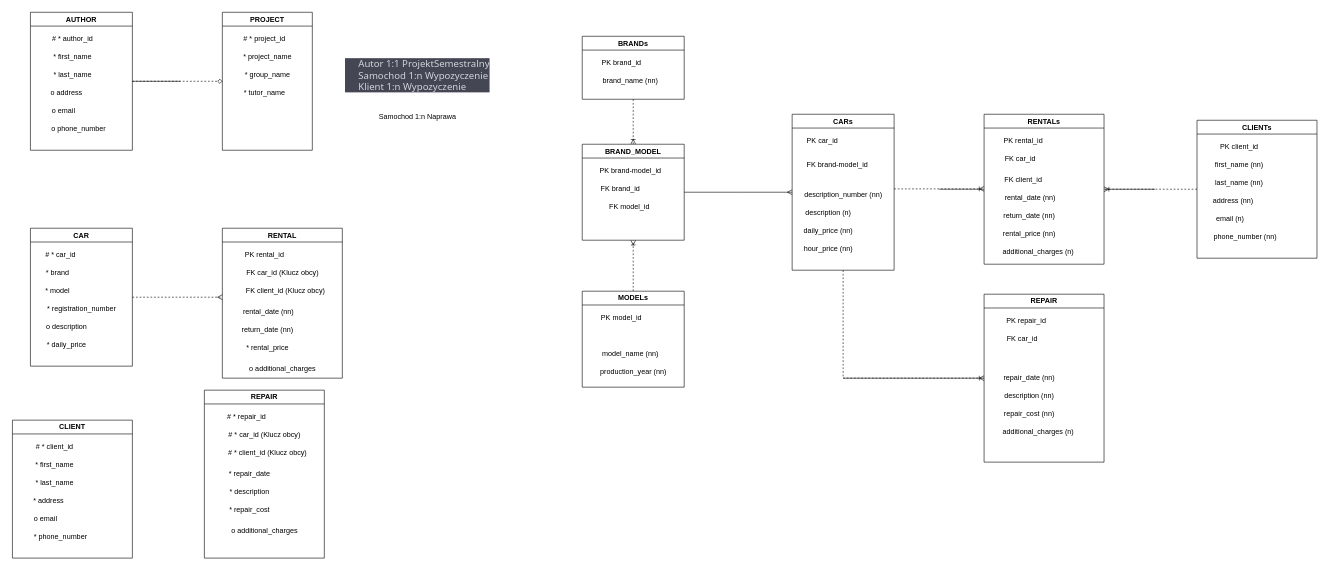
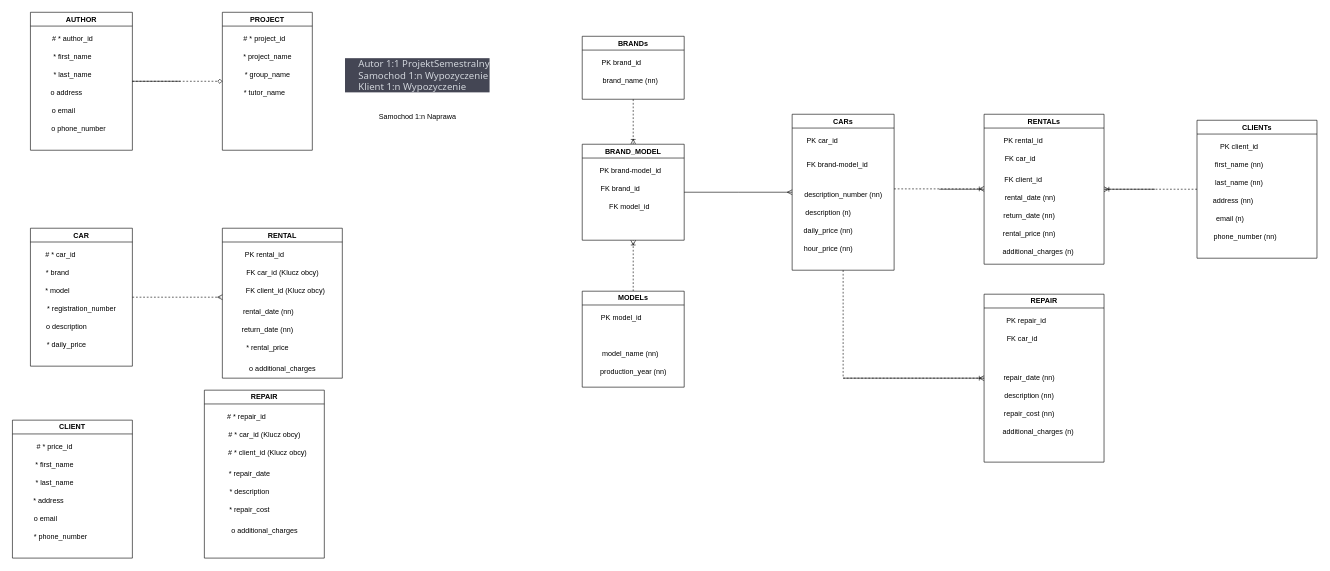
(55, 447) -> (55, 447)
